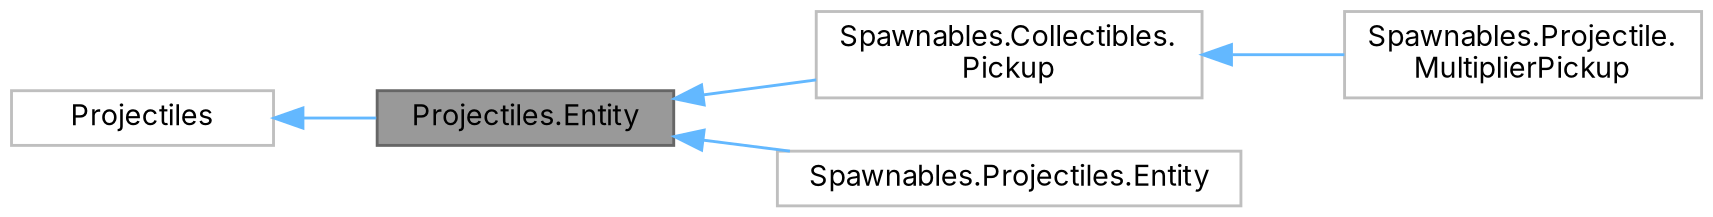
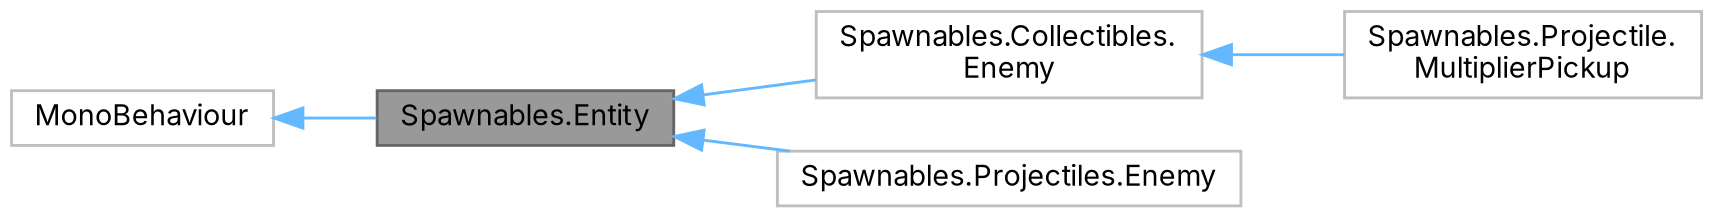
(1009, 55) -> (1009, 55)
(143, 118) -> (143, 118)
(525, 118) -> (525, 118)
(1009, 179) -> (1009, 179)
